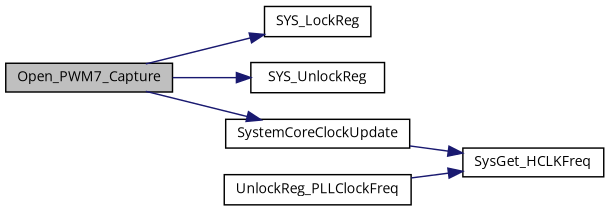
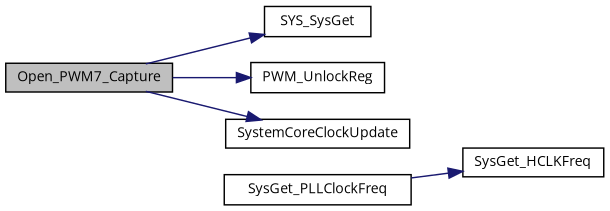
(318, 22) -> (318, 22)
(318, 78) -> (318, 78)
(429, 149) -> none
(318, 190) -> (318, 190)
